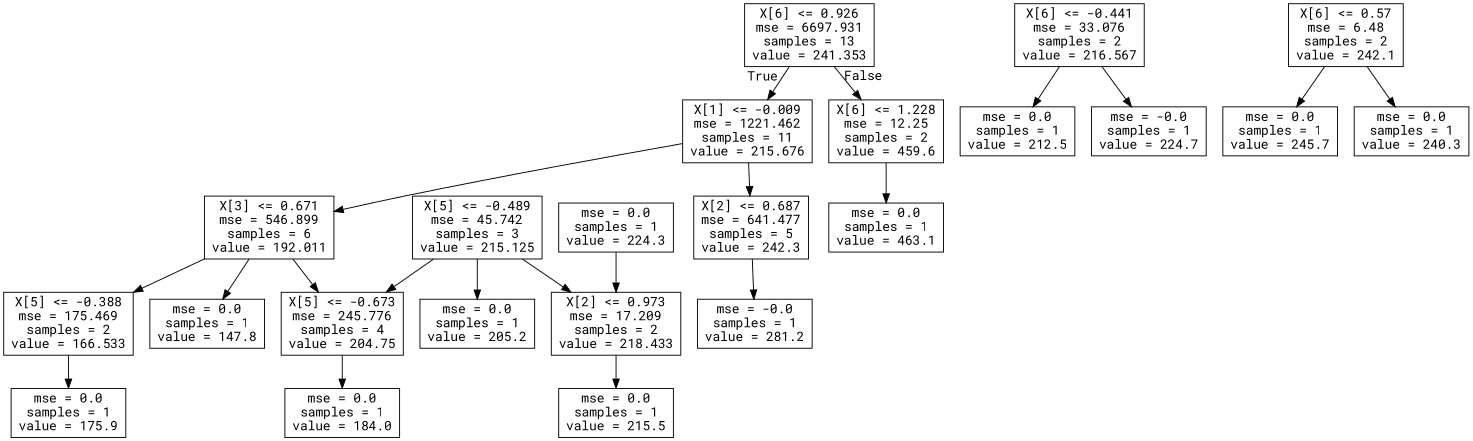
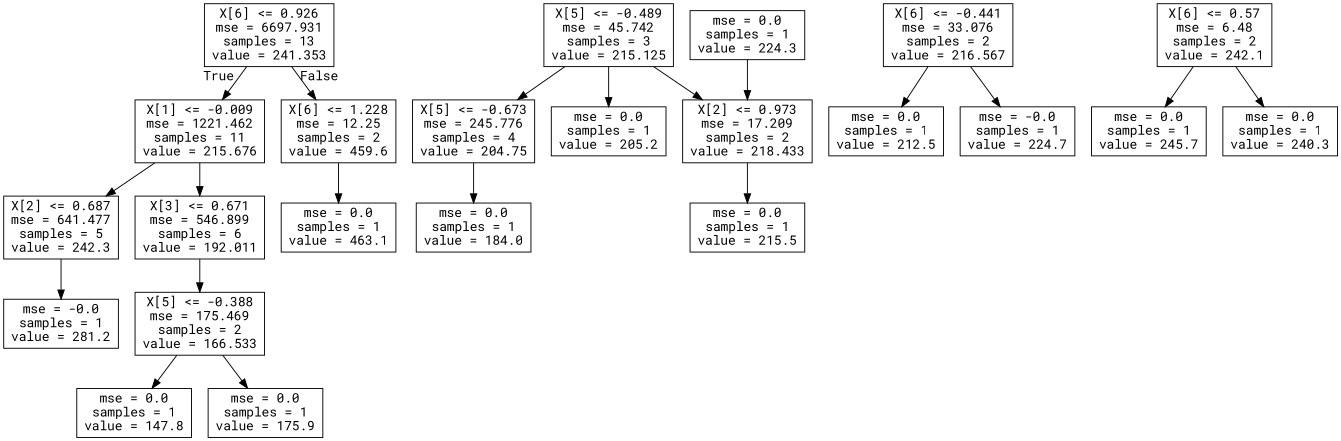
(303, 272) -> none
(239, 275) -> (167, 368)
